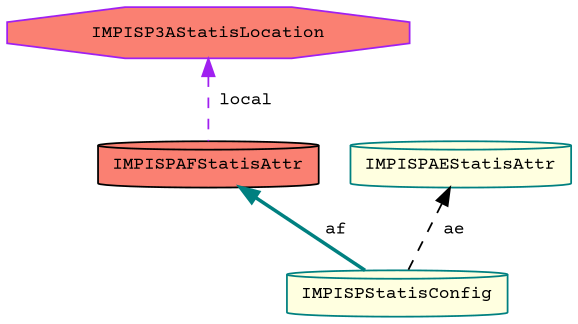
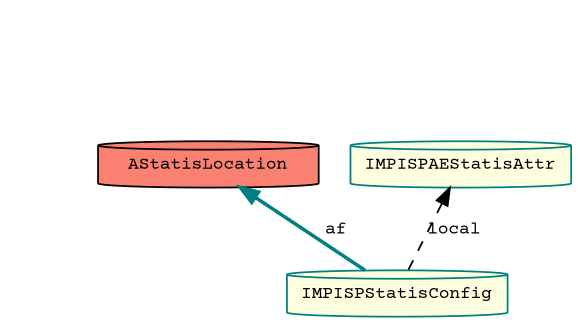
(208, 33) -> none
(208, 164) -> (208, 164)
(449, 229) -> (449, 229)
